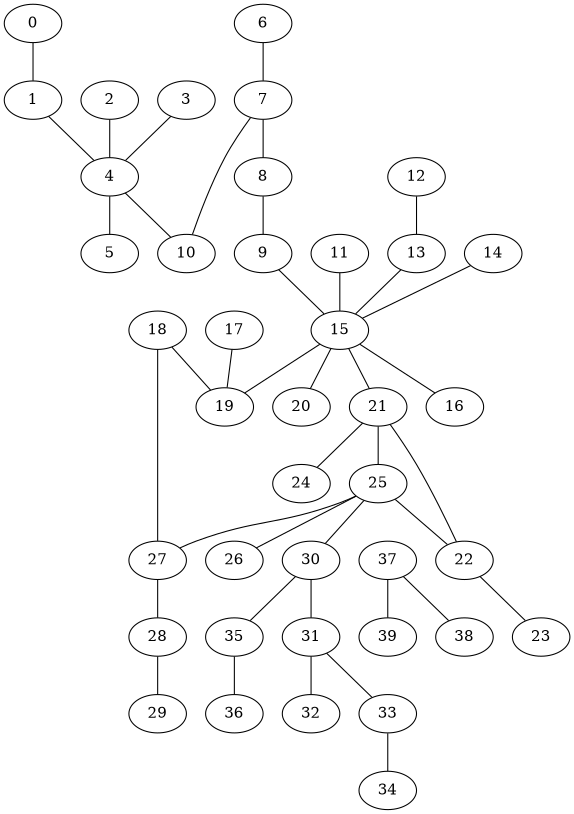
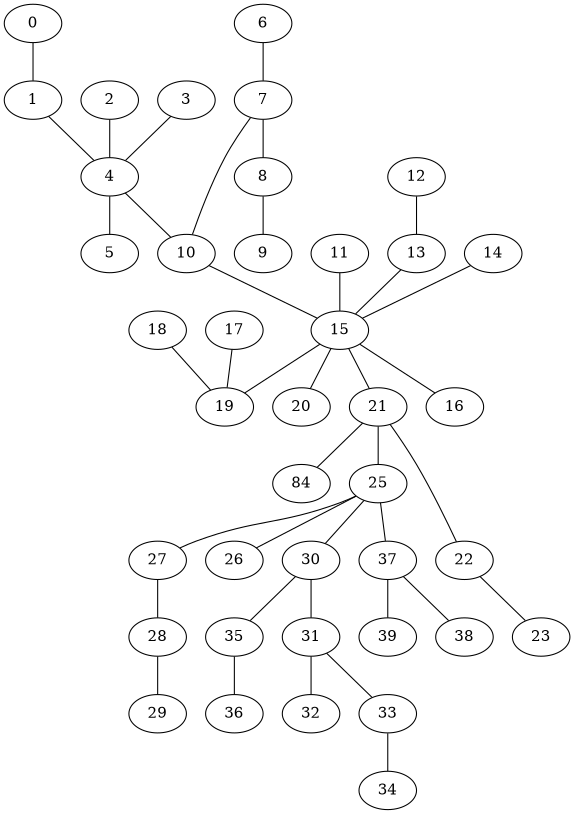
(301, 292) -> (263, 292)
(158, 445) -> none
(301, 484) -> (301, 484)
(421, 522) -> (383, 522)
